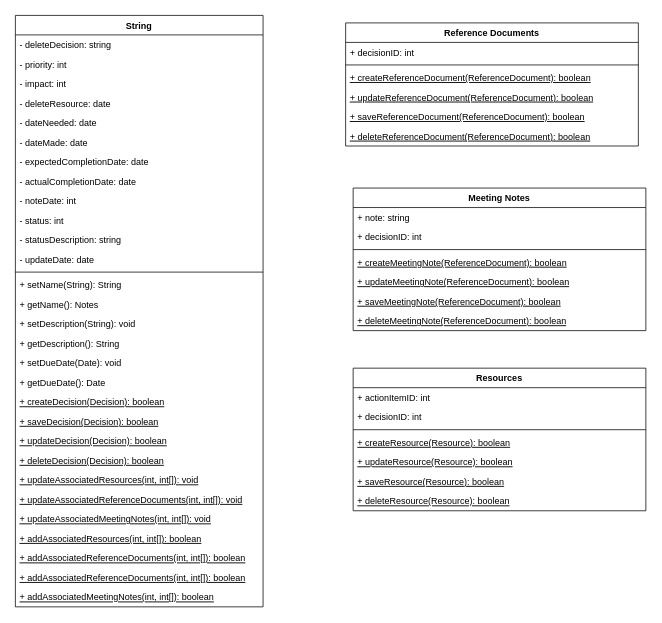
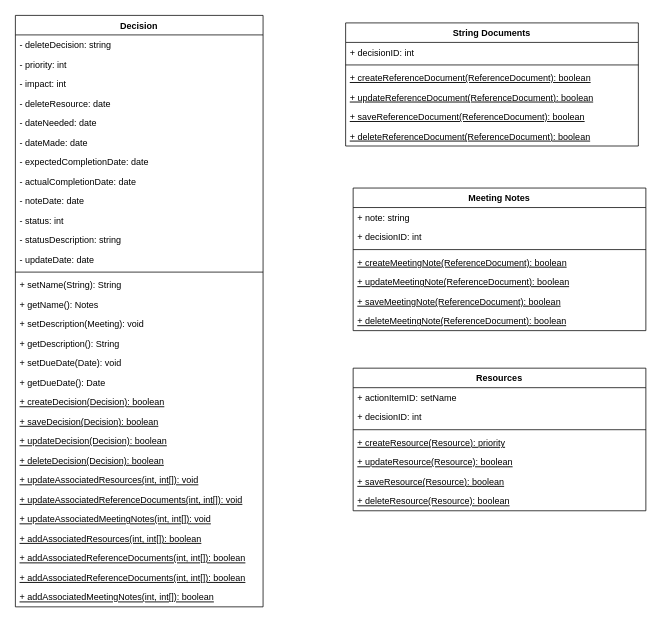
(139, 26) -> (139, 26)
(491, 33) -> (491, 33)
(53, 201) -> (56, 201)
(87, 324) -> (89, 324)
(399, 398) -> (410, 398)
(441, 443) -> (442, 443)
